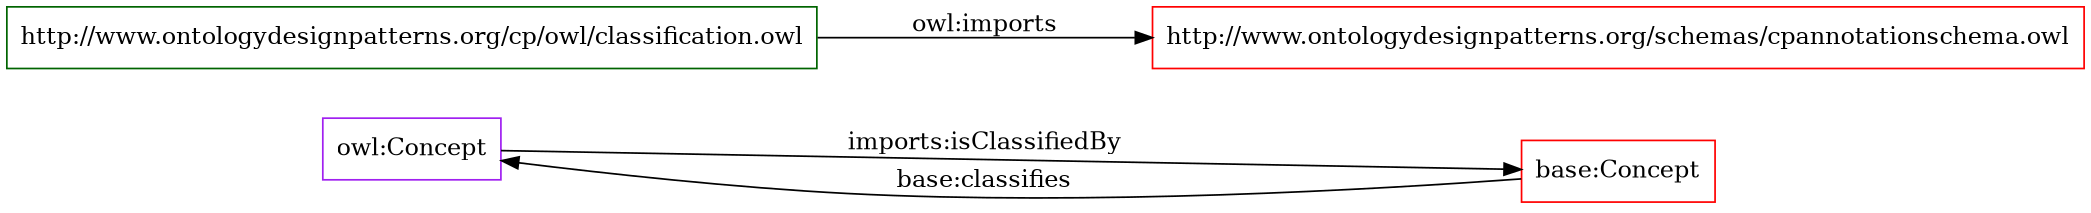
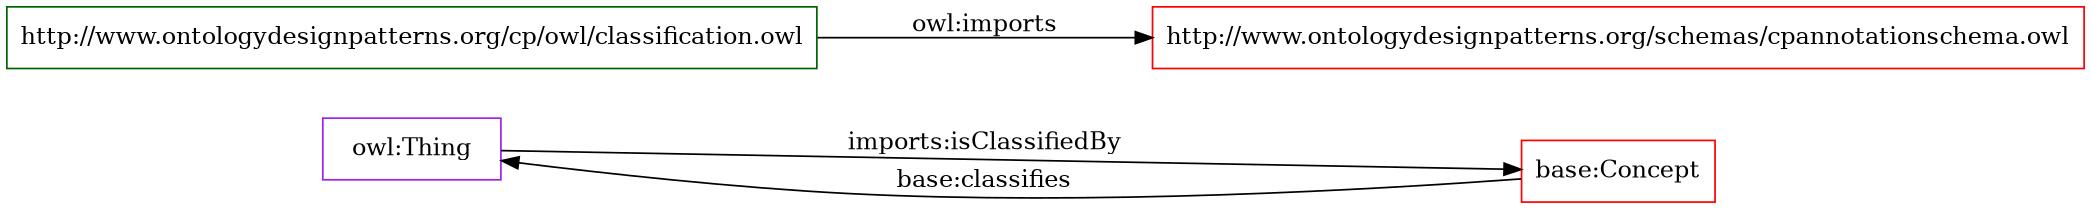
(412, 149) -> (412, 149)
